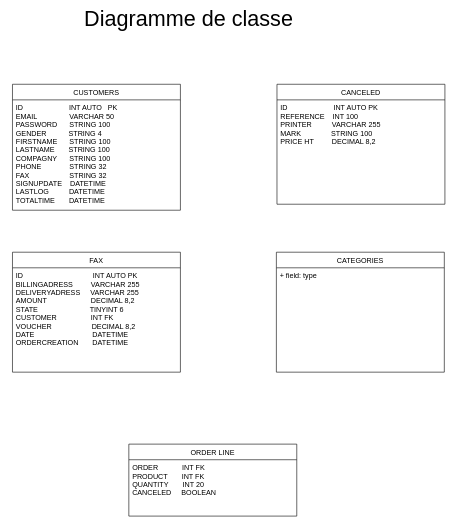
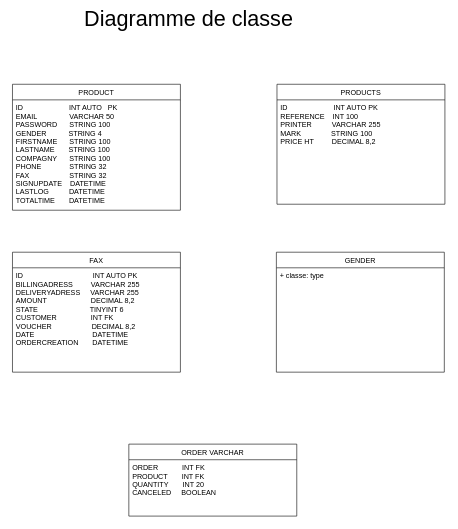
(96, 92) -> (96, 92)
(361, 92) -> (361, 92)
(360, 260) -> (360, 260)
(301, 276) -> (304, 276)
(212, 452) -> (212, 452)
